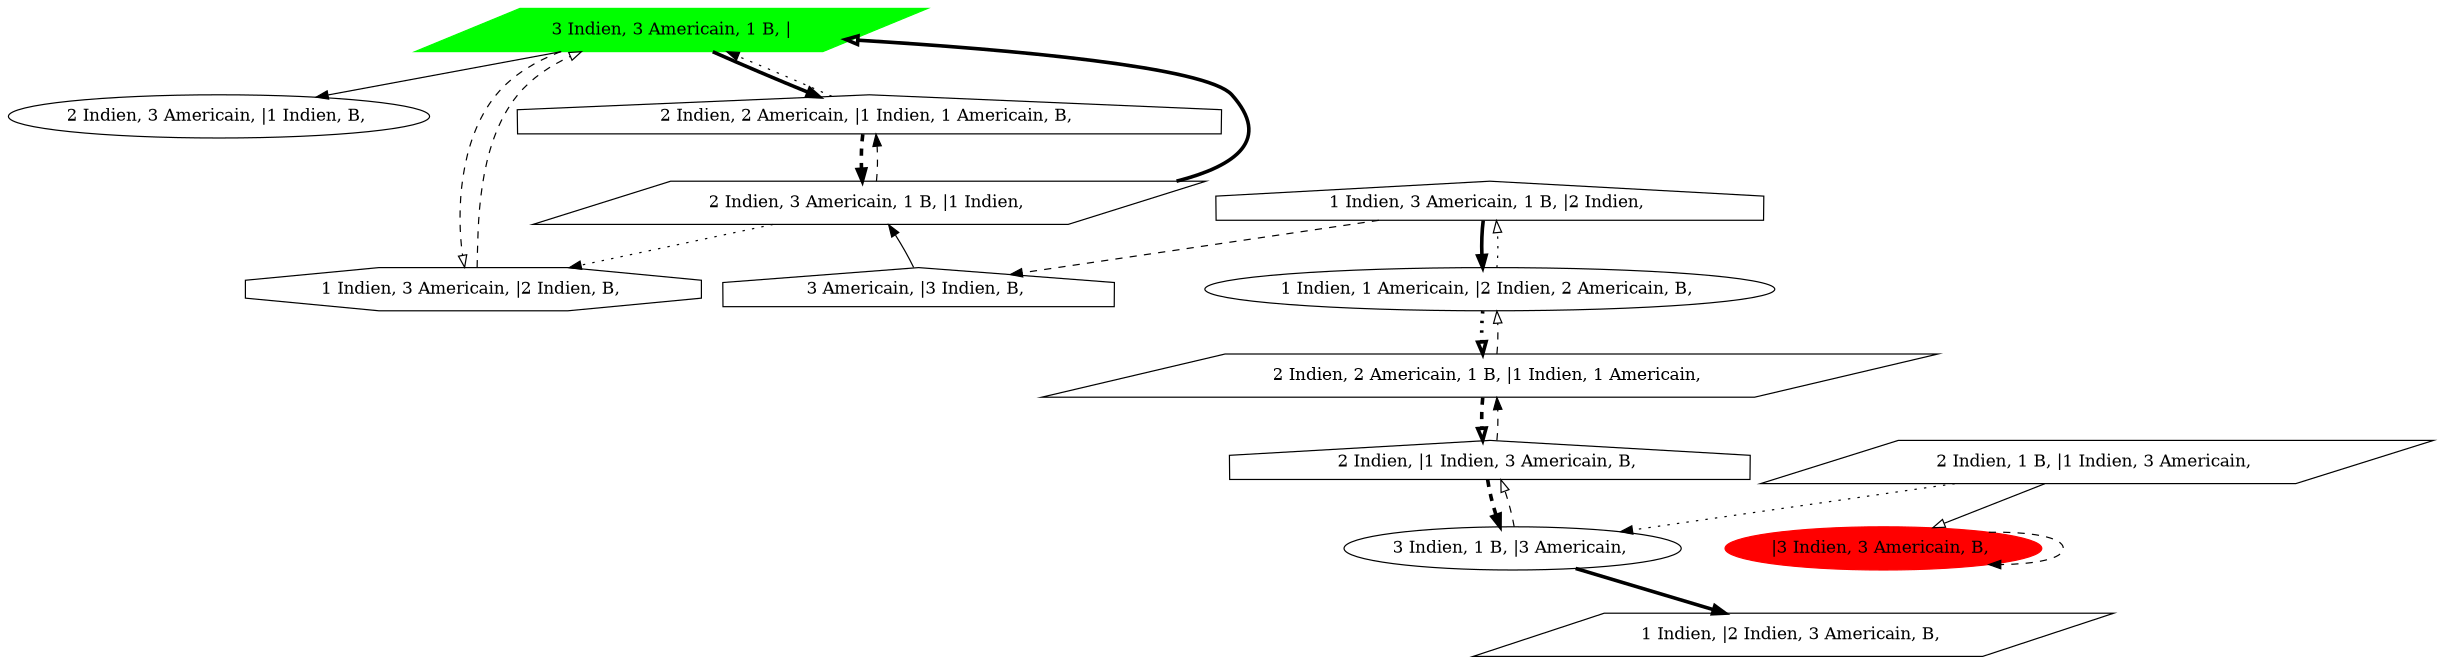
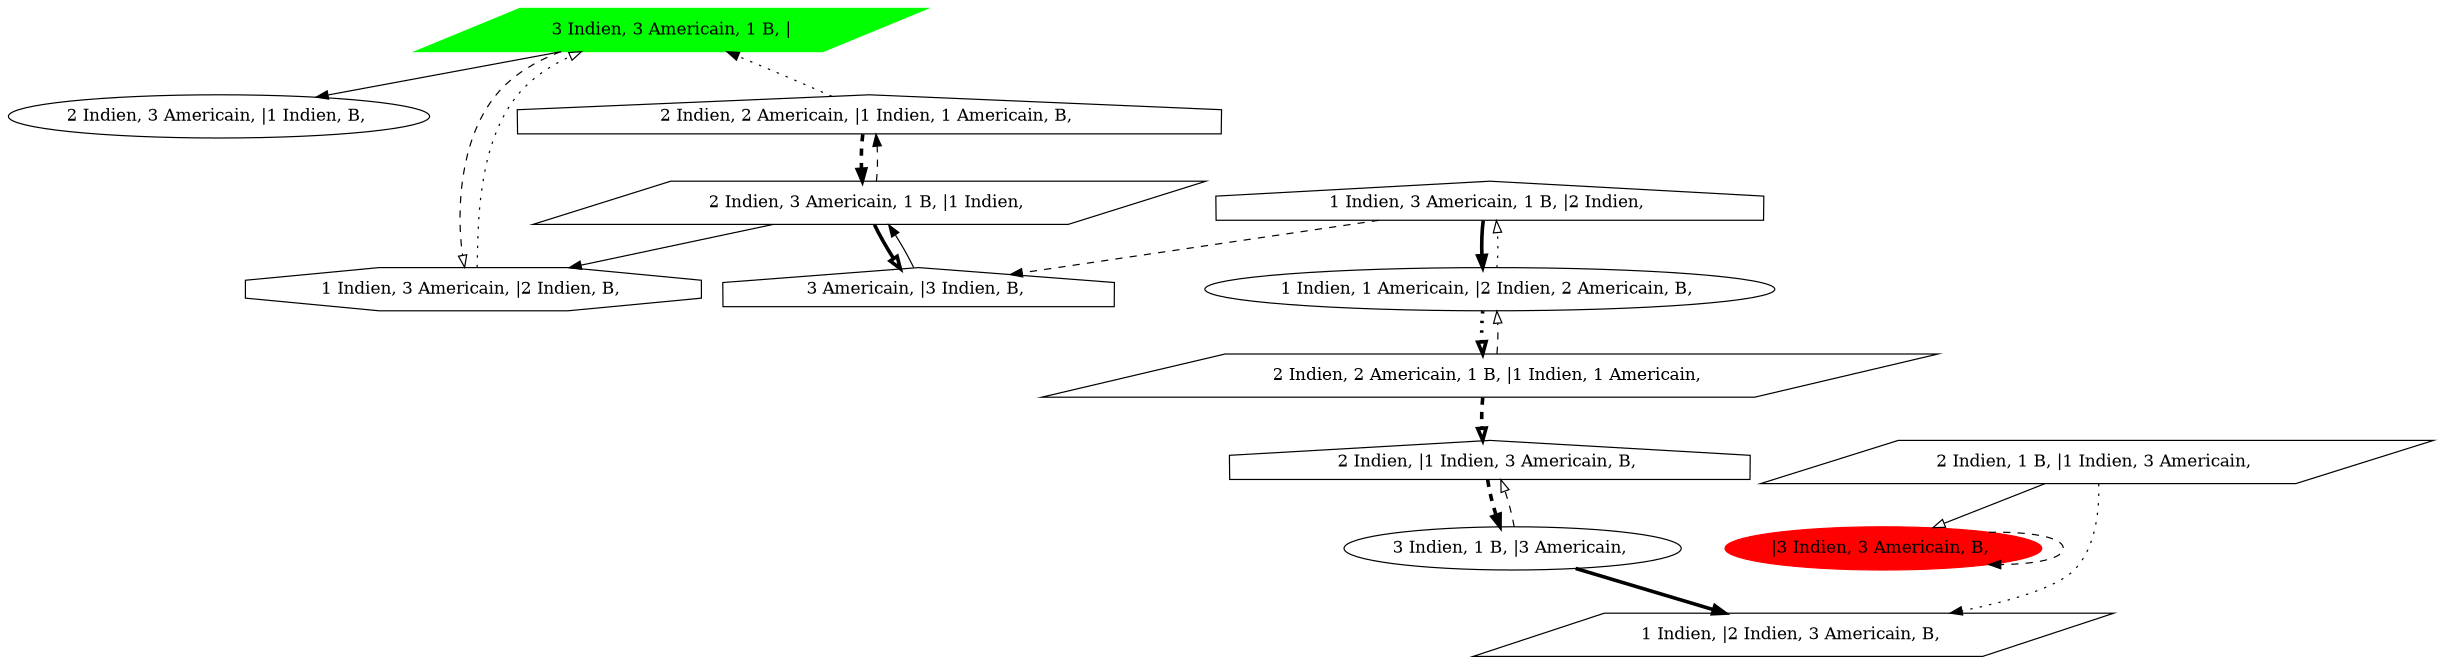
(1114, 64) -> (884, 242)
(760, 72) -> none
(492, 146) -> (492, 146)
(677, 245) -> (677, 245)
(1498, 425) -> none
(1794, 507) -> (2063, 579)
